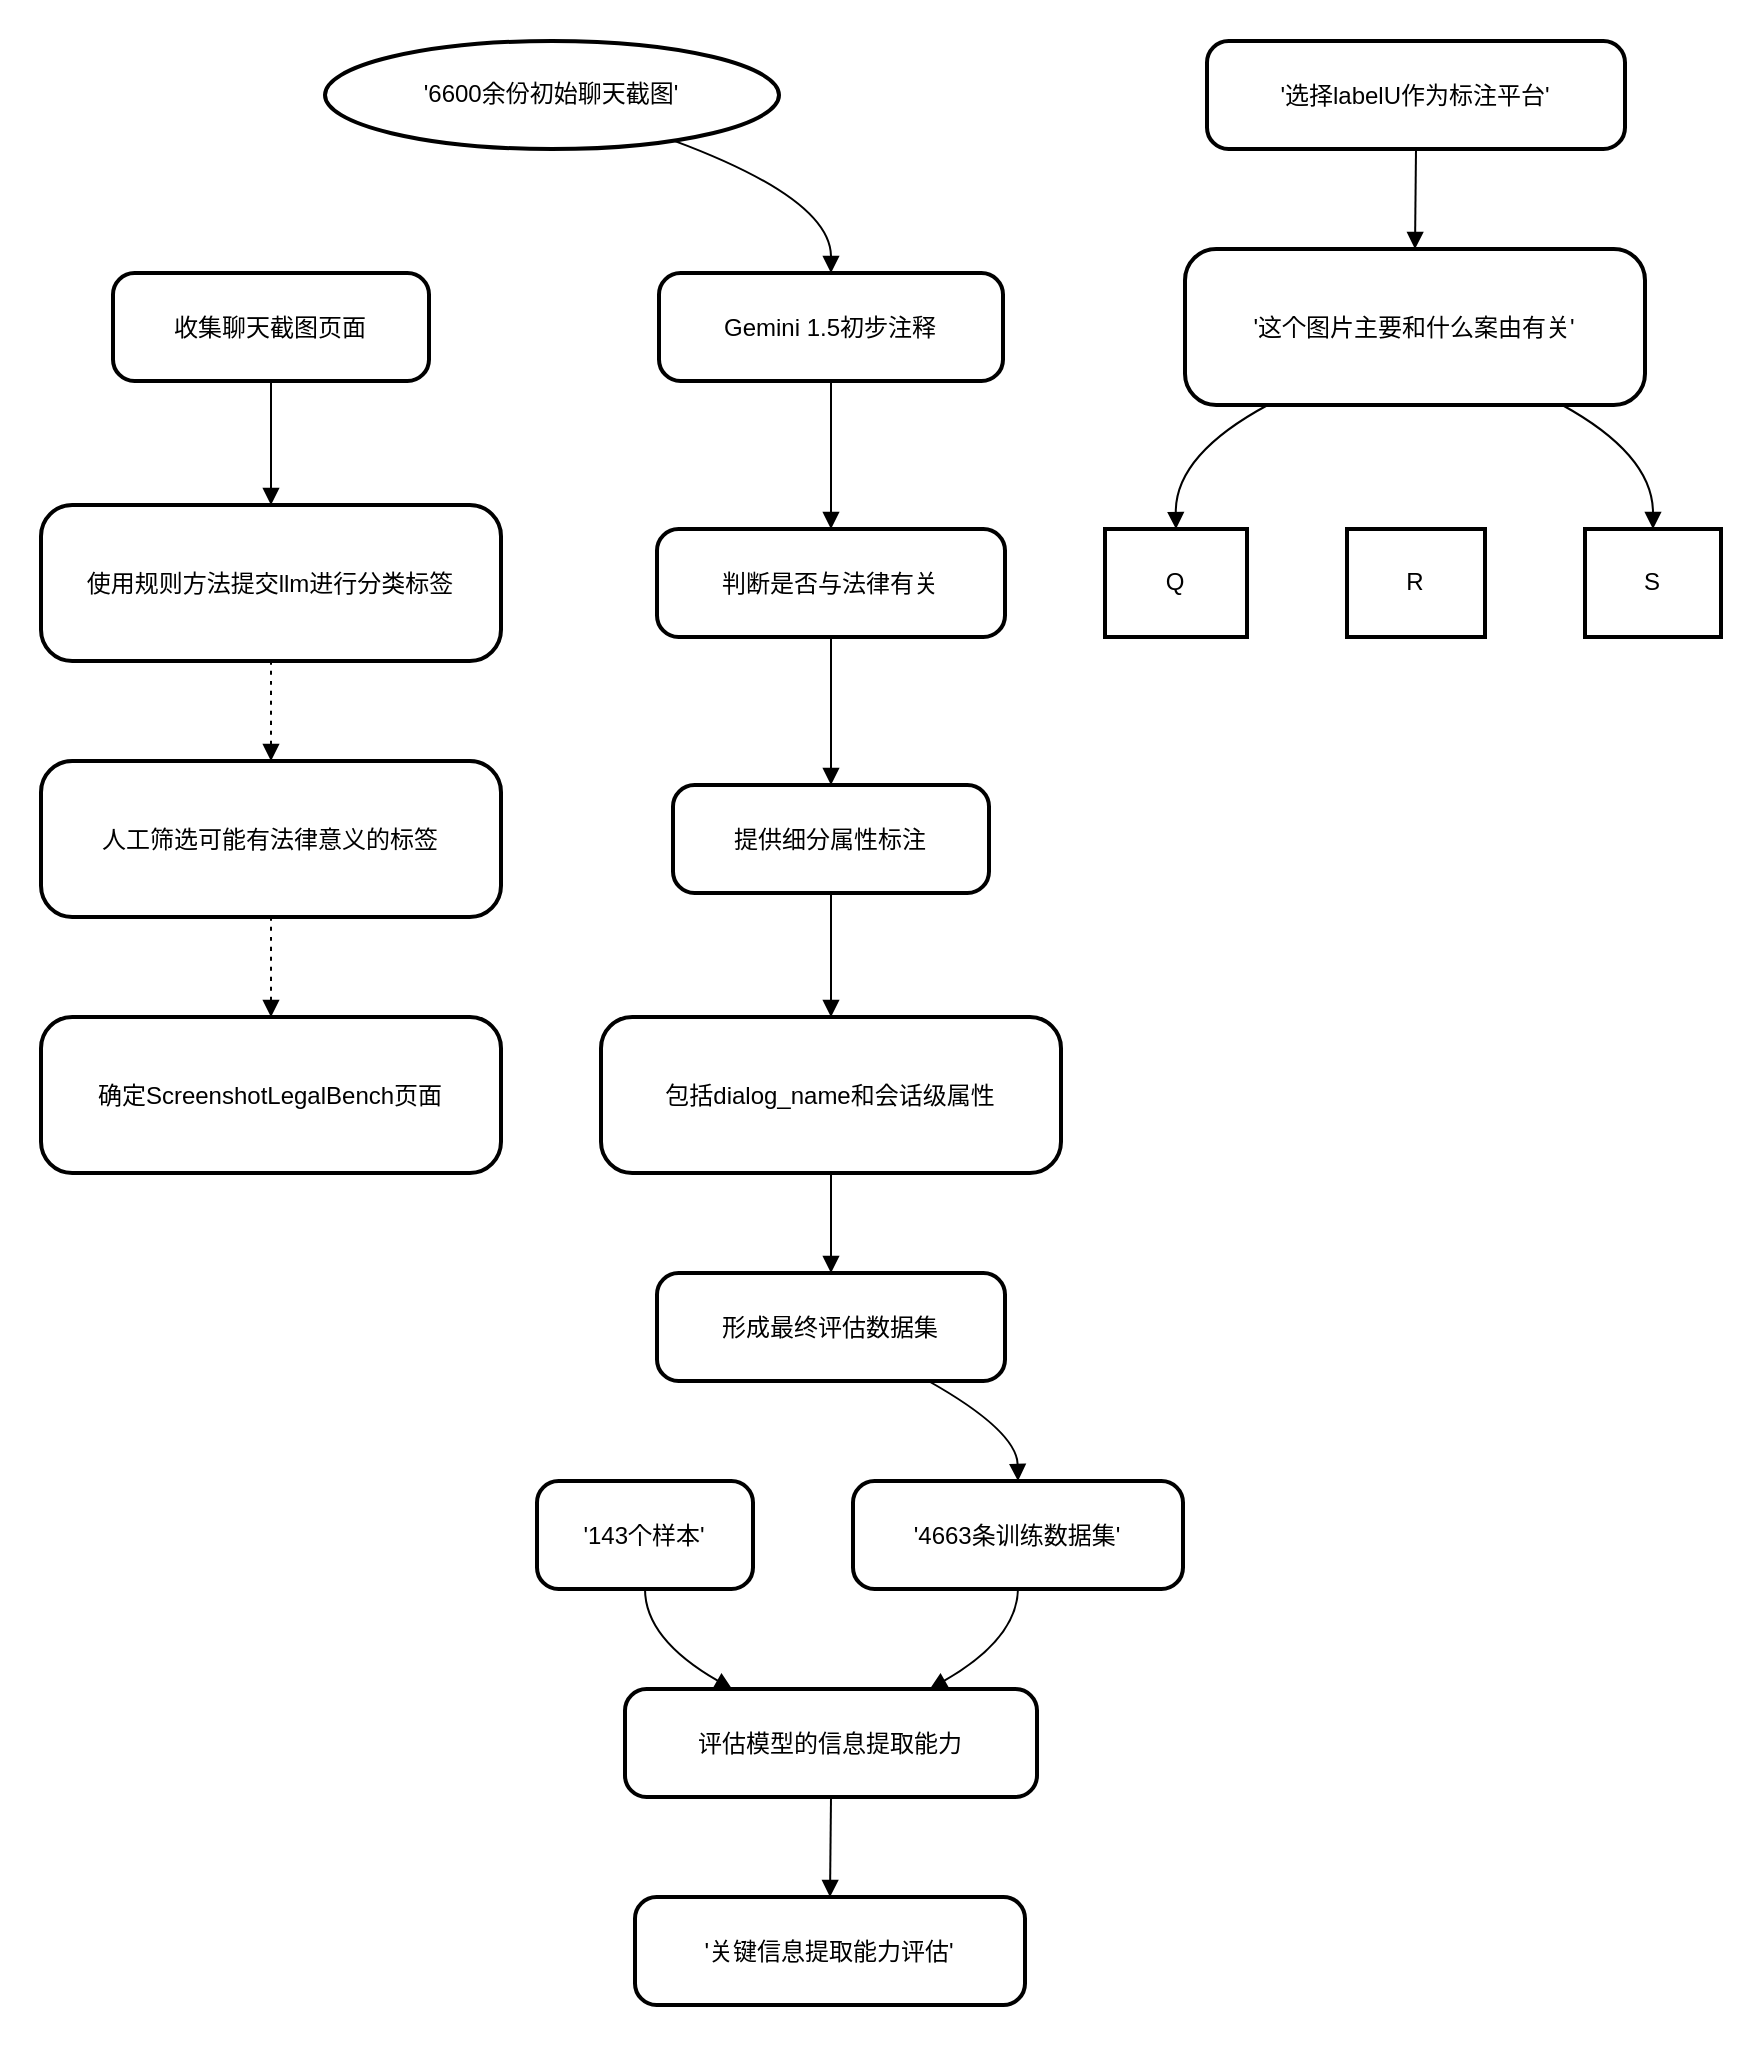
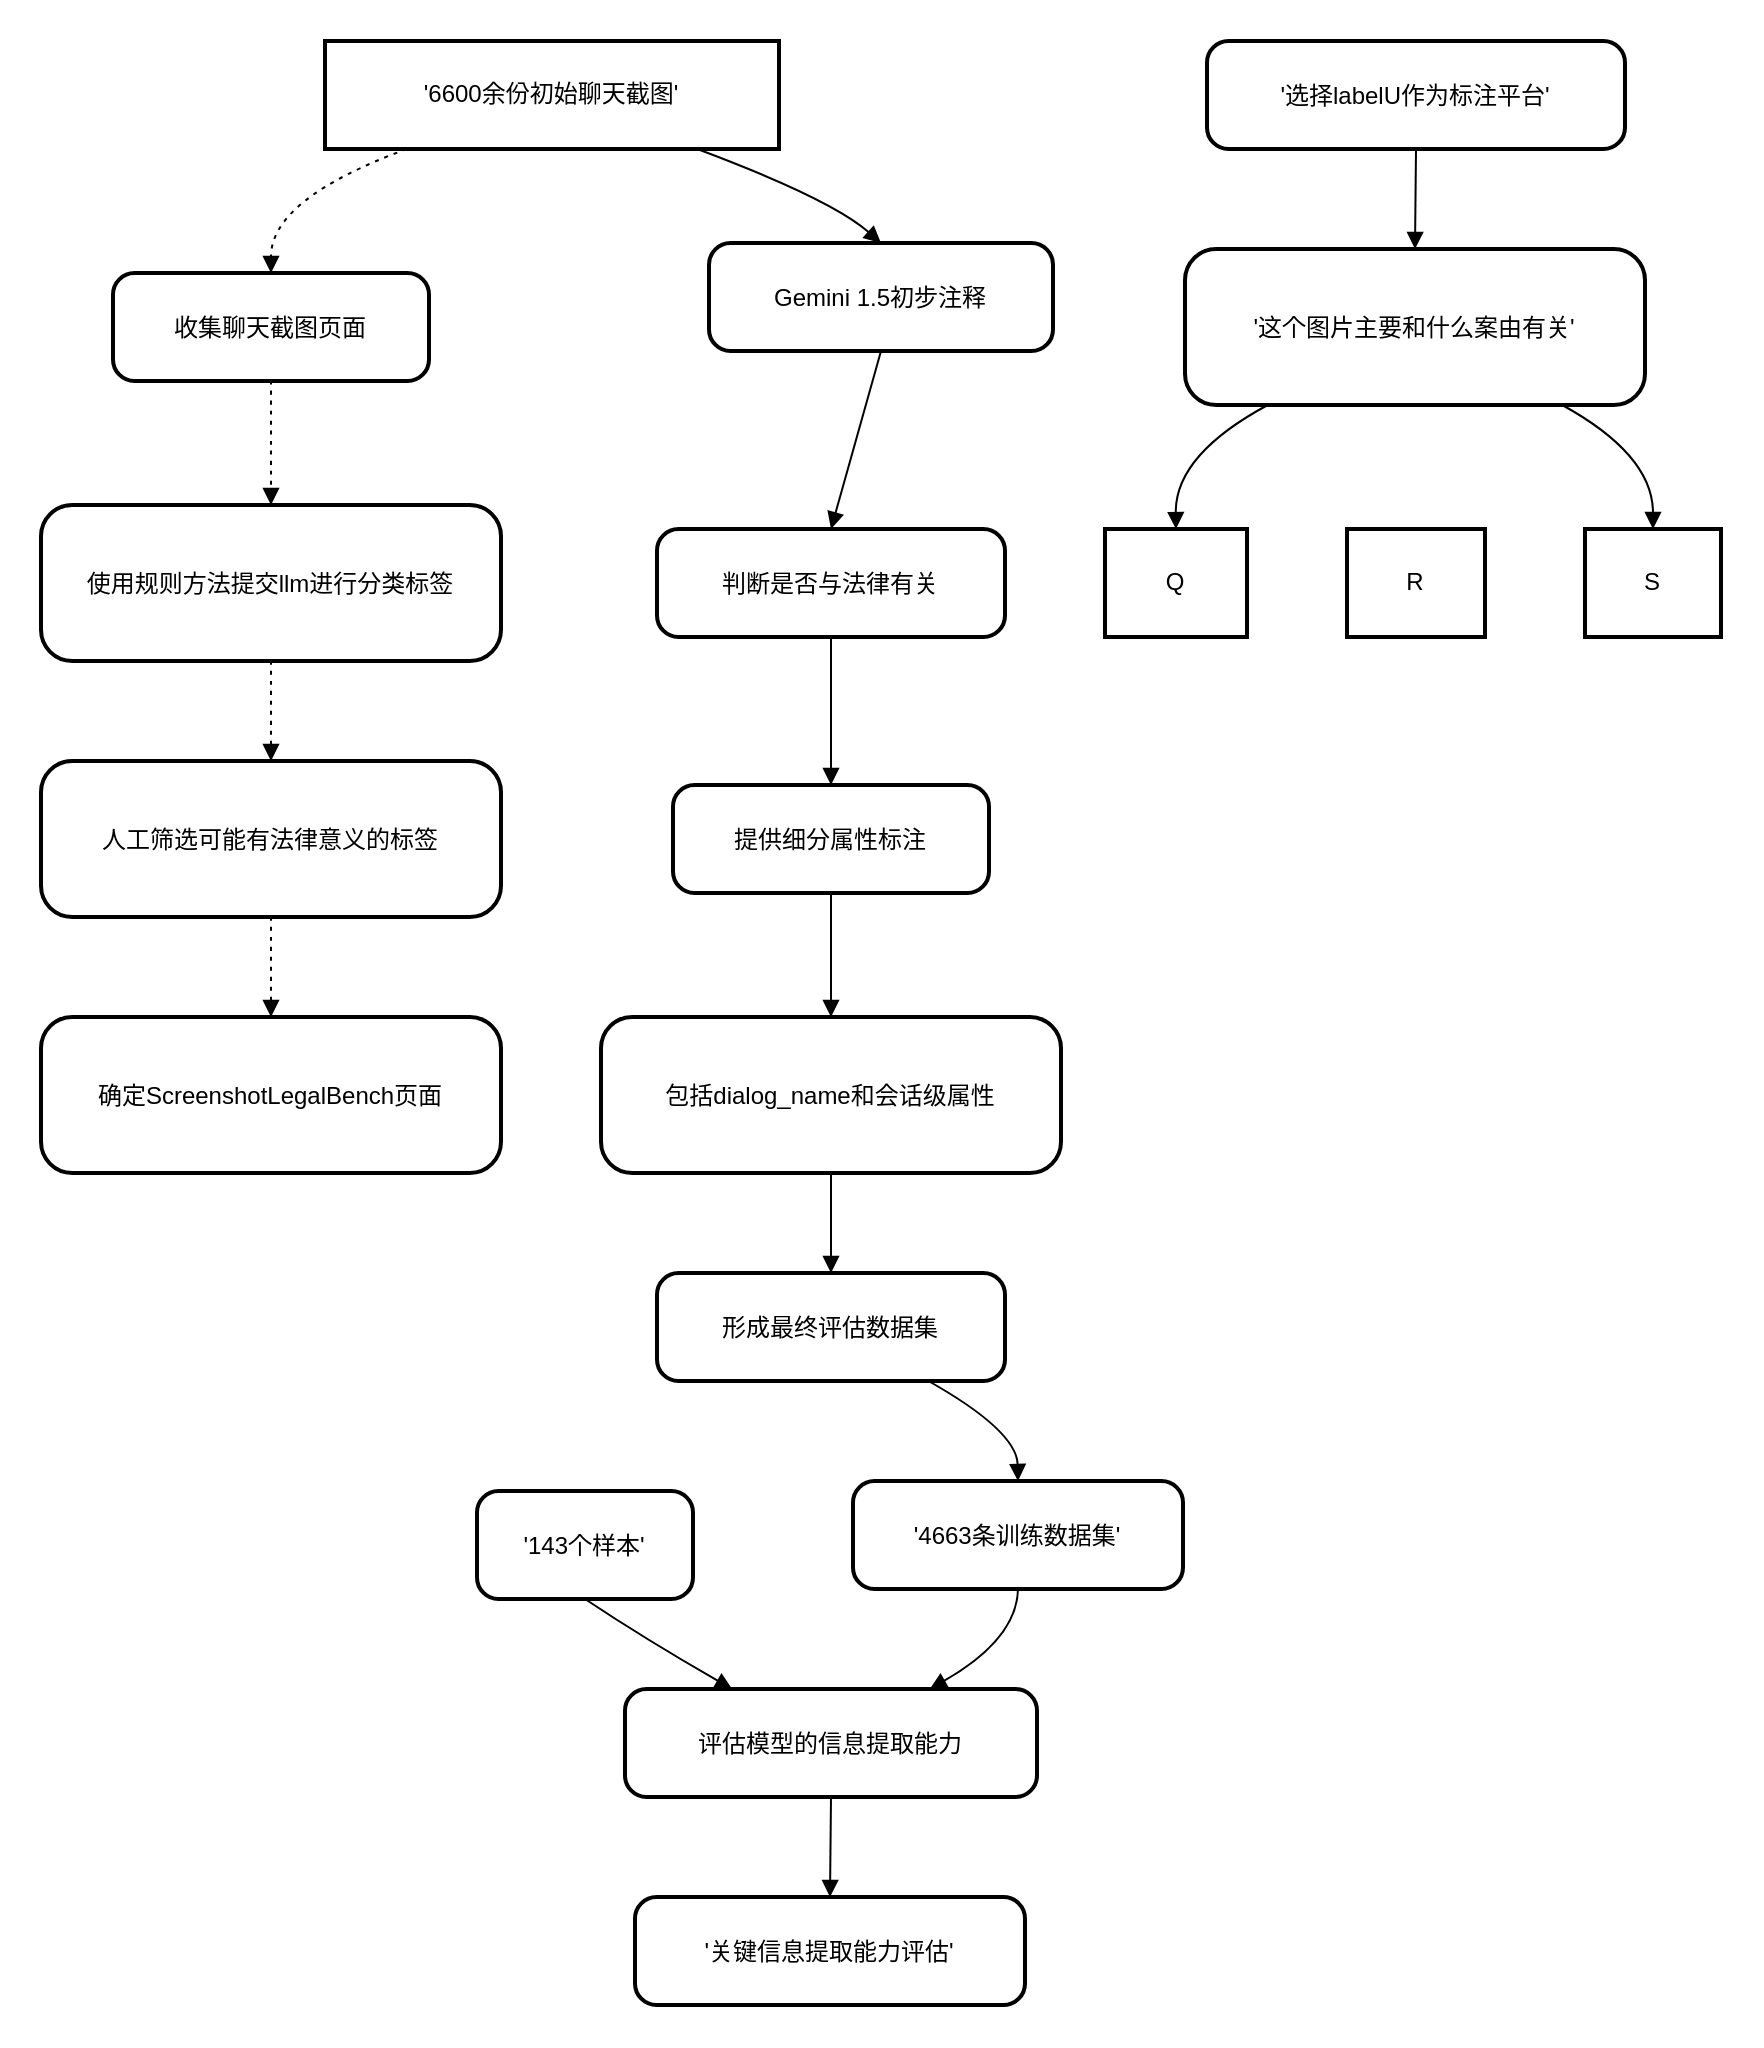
(552, 95) -> (552, 95)
none -> (324, 188)
(831, 327) -> (881, 297)
(271, 437) -> (271, 437)
(645, 1535) -> (585, 1545)
